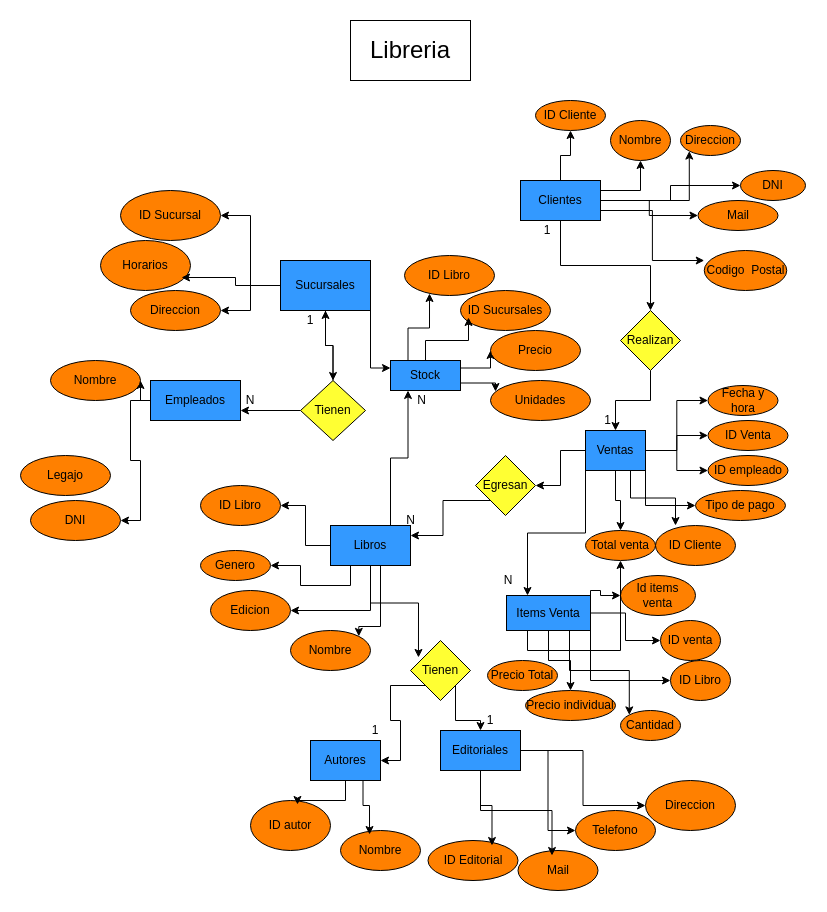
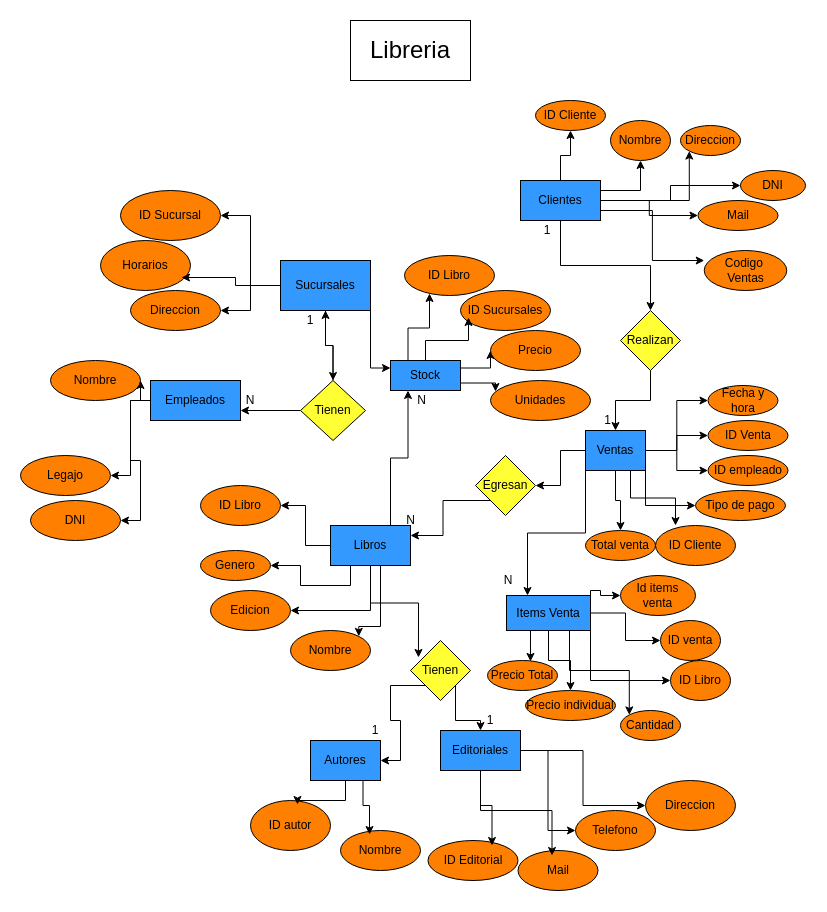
(746, 271) -> (746, 271)
none -> (131, 475)
(606, 651) -> (530, 641)
